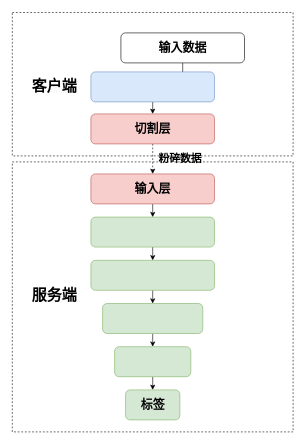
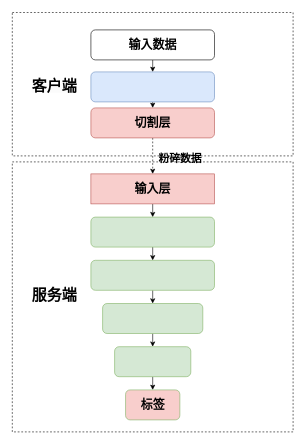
(183, 48) -> (153, 45)
(153, 129) -> (153, 123)
(153, 189) -> (153, 189)
(153, 405) -> (153, 405)
